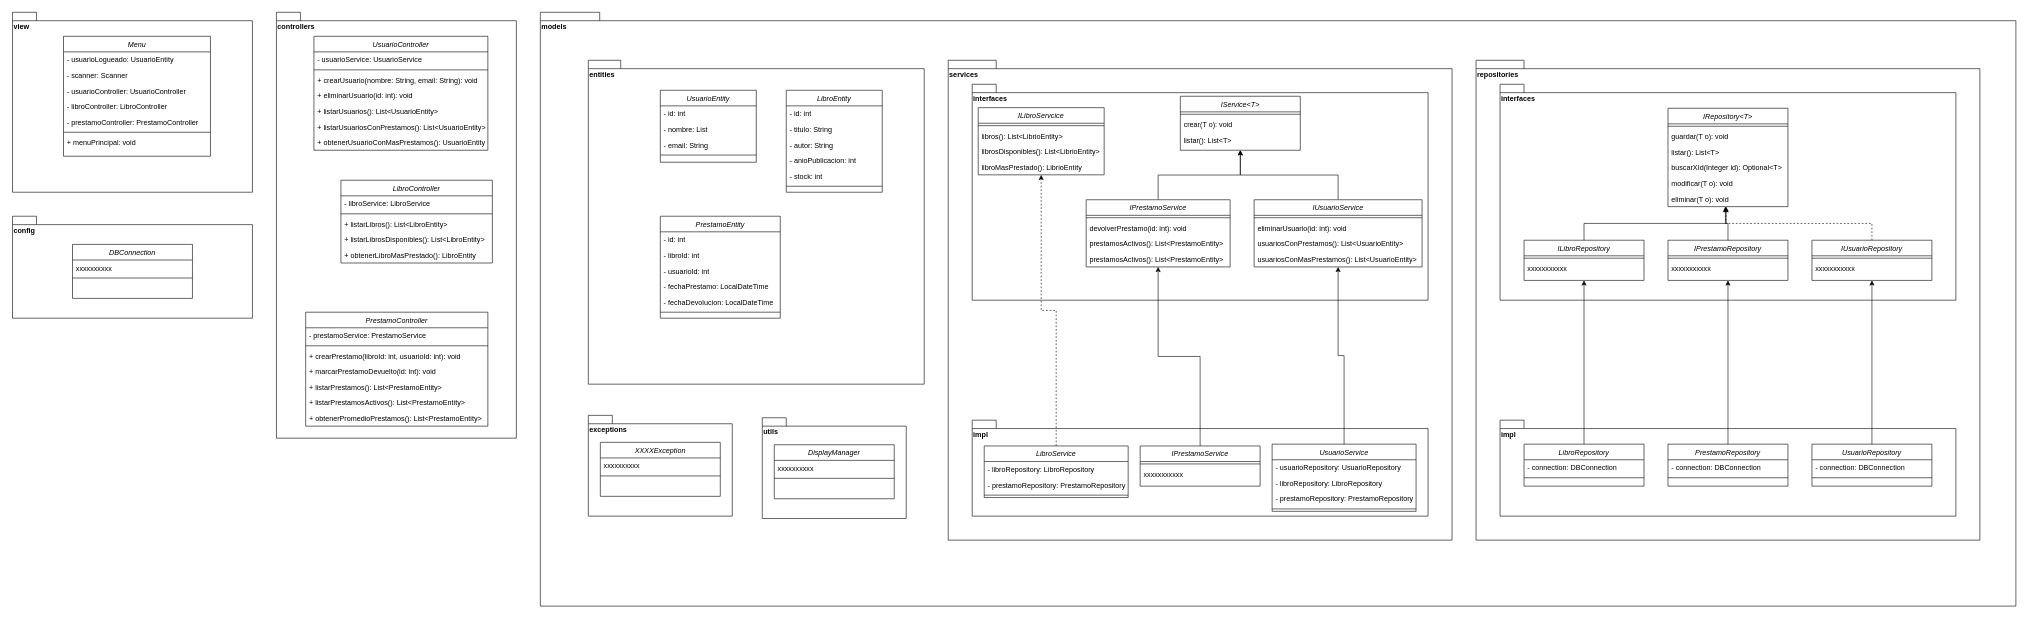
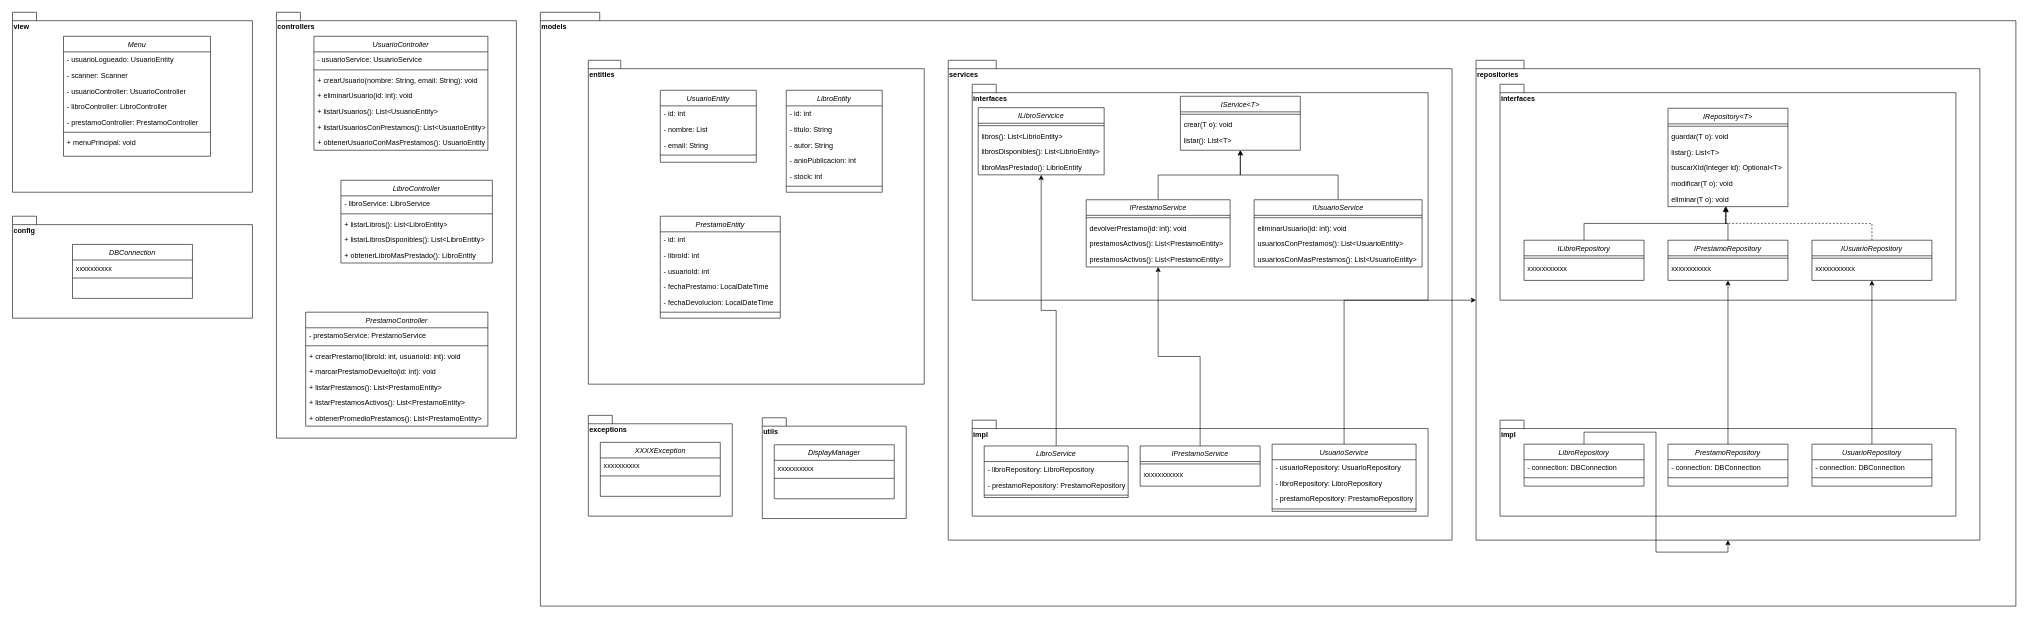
(1584, 285) -> (1655, 432)
(1050, 311) -> (1050, 311)
(1340, 356) -> (1344, 355)
